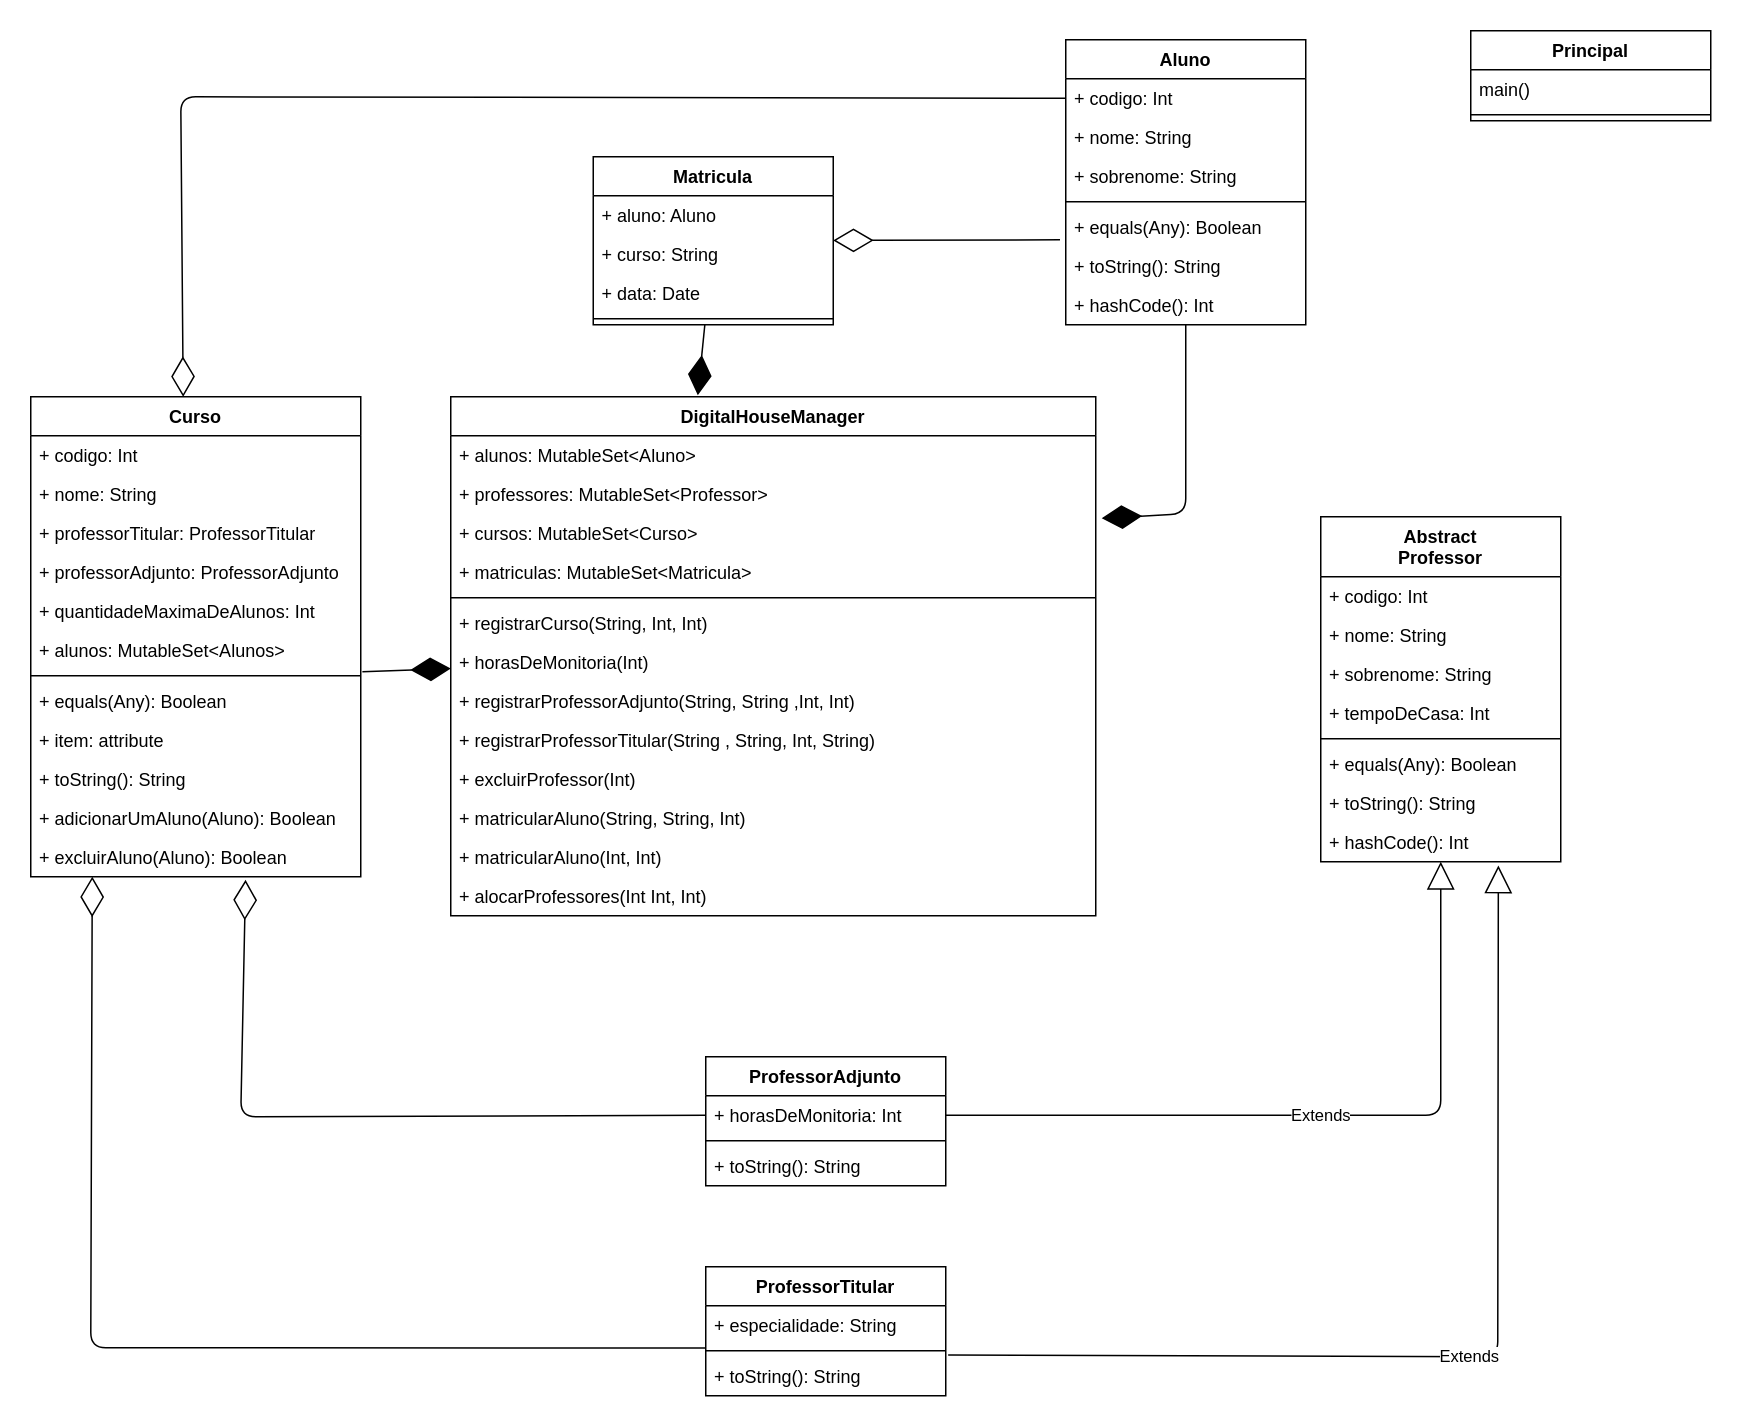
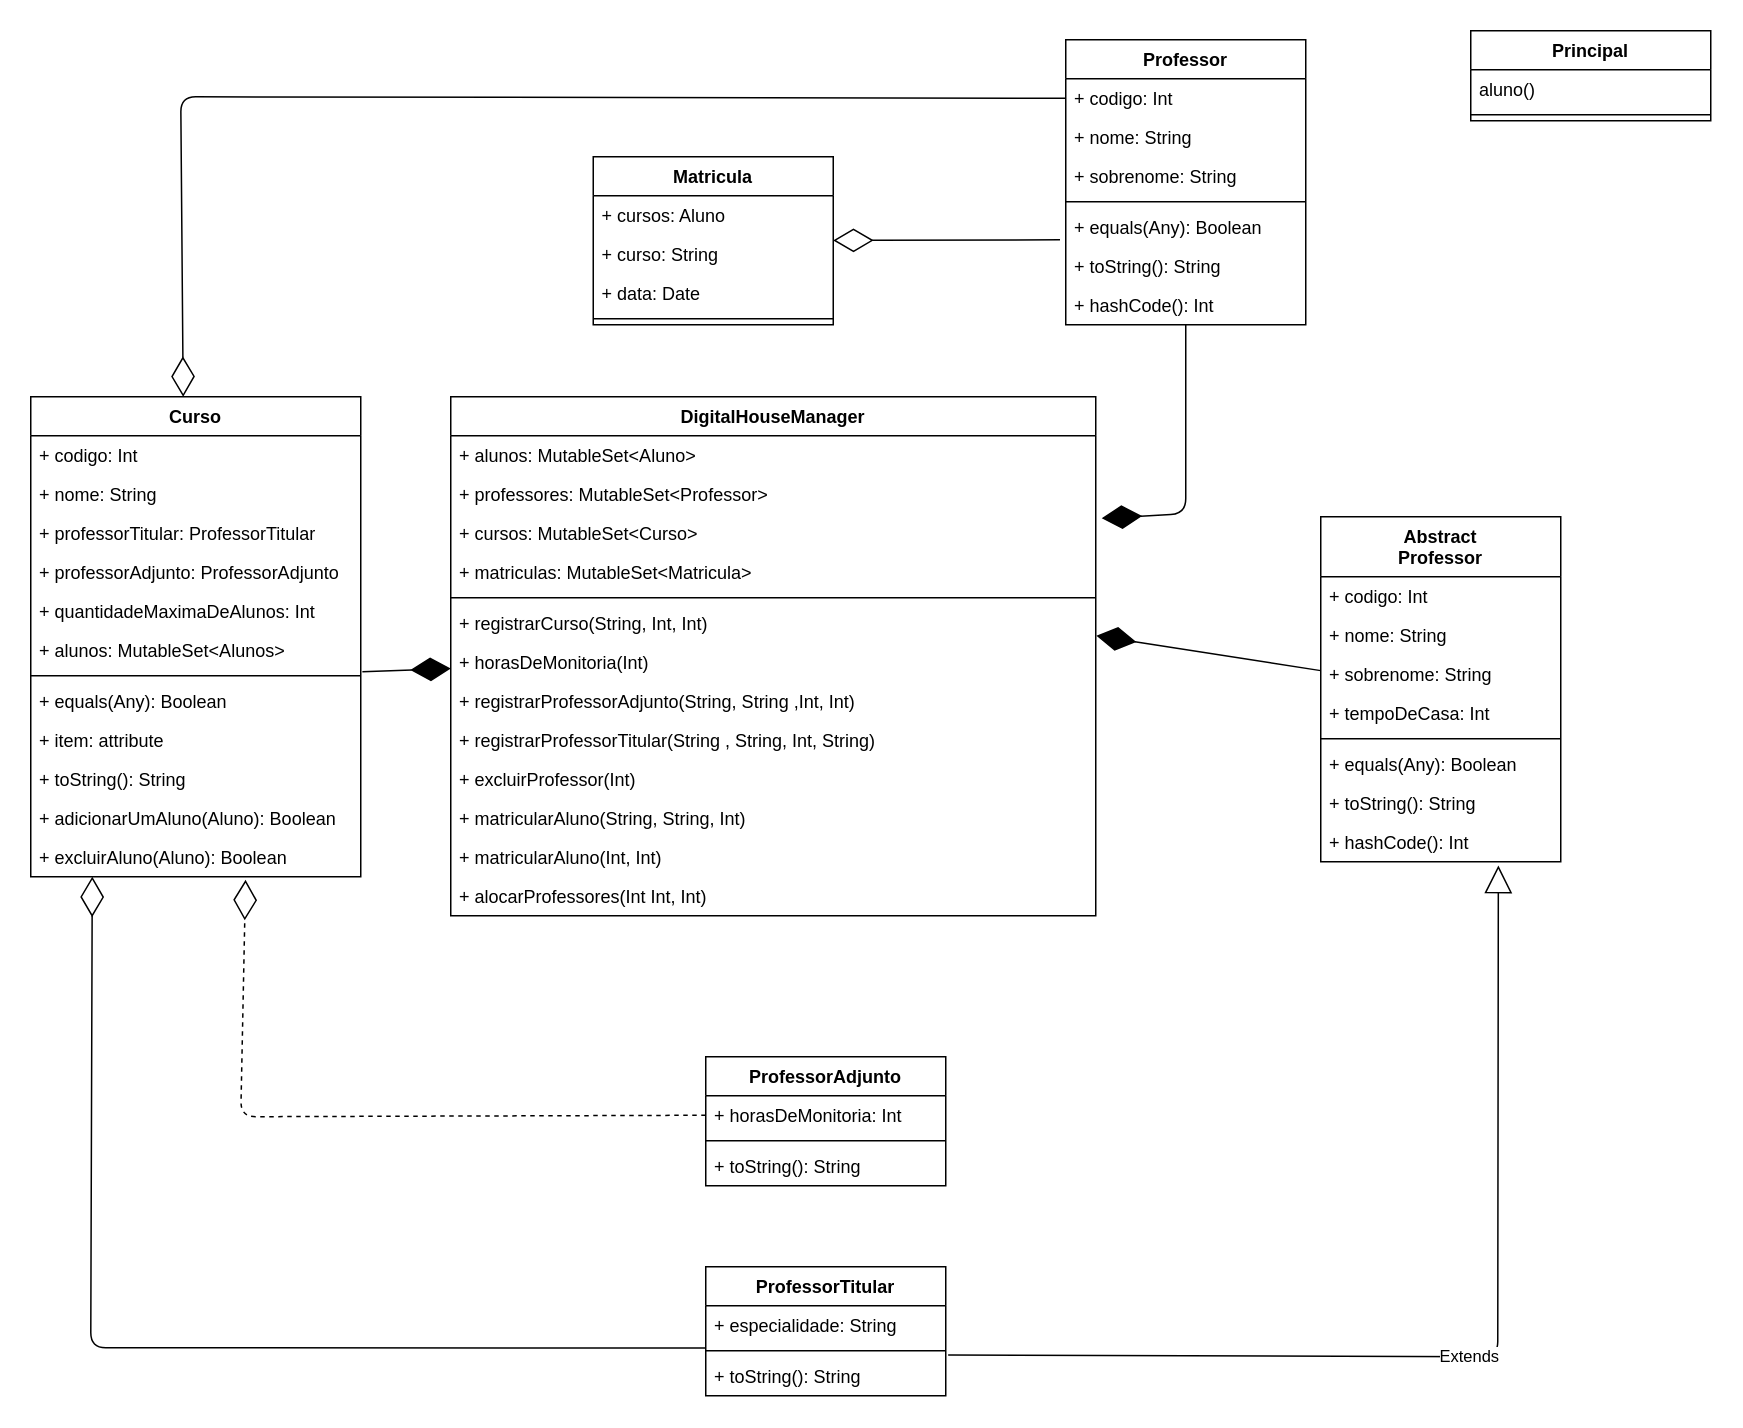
(1185, 60) -> (1185, 60)
(1507, 90) -> (1512, 90)
(660, 216) -> (668, 216)
(703, 341) -> none
none -> (1227, 656)
(1302, 1115) -> none
(378, 1116) -> (378, 1116)
